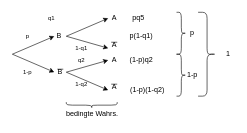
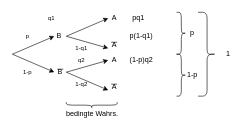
(139, 18) -> (139, 18)
(147, 90) -> none
